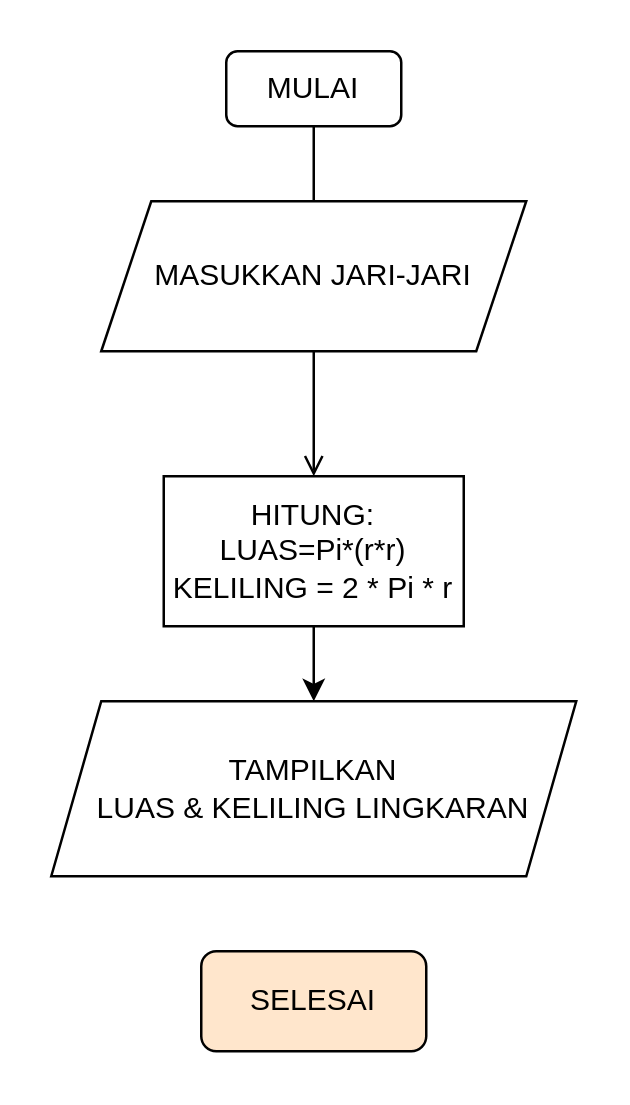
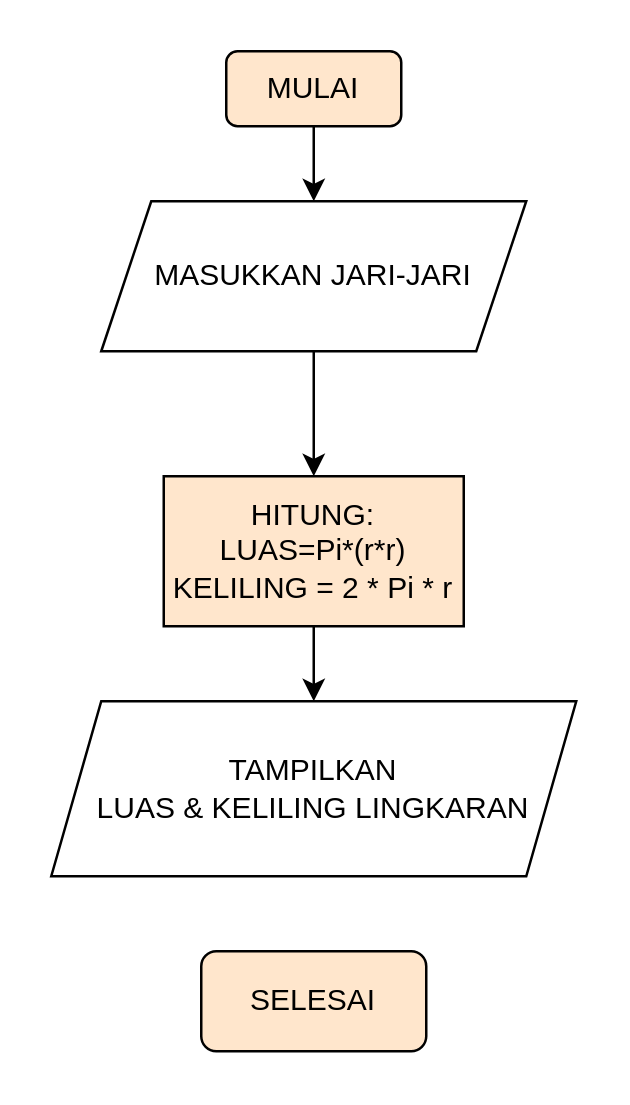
(314, 89) -> (314, 89)
(314, 190) -> (314, 183)
(314, 462) -> (314, 458)
(314, 551) -> (314, 551)
